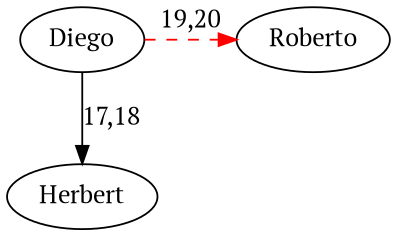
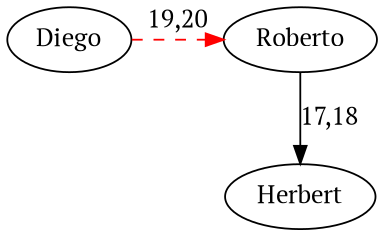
(82, 109) -> (300, 109)
